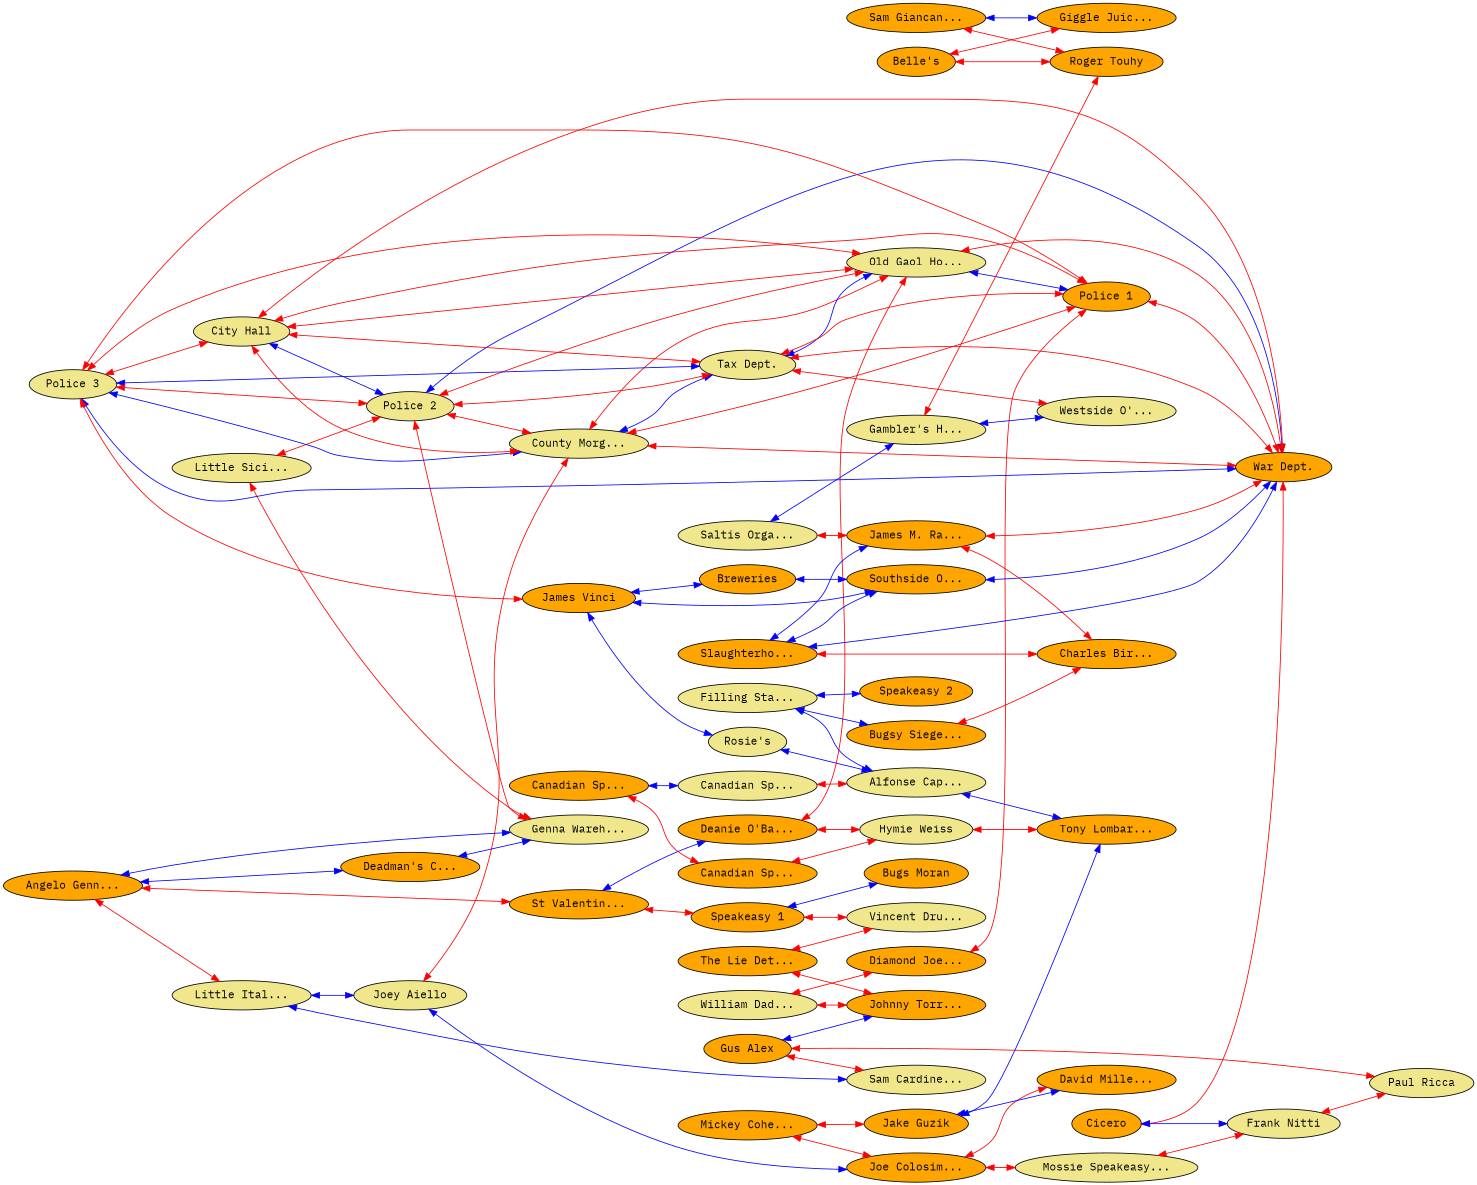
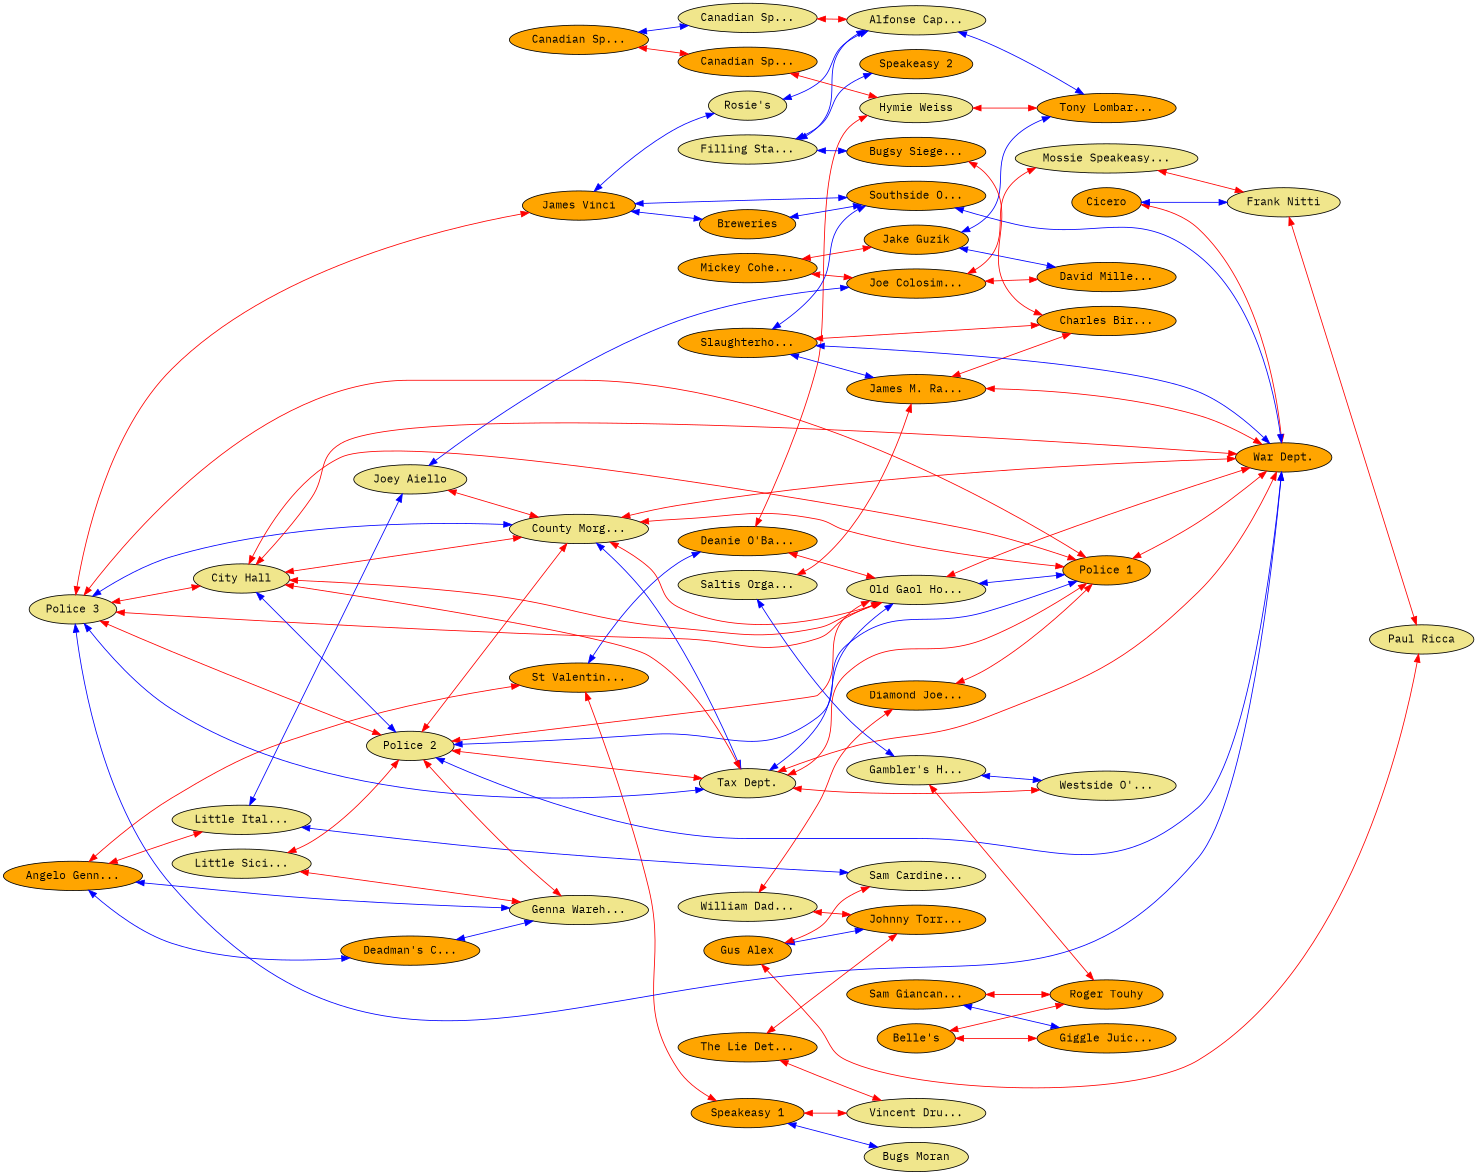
none -> (798, 730)
(916, 873) -> (916, 1157)
